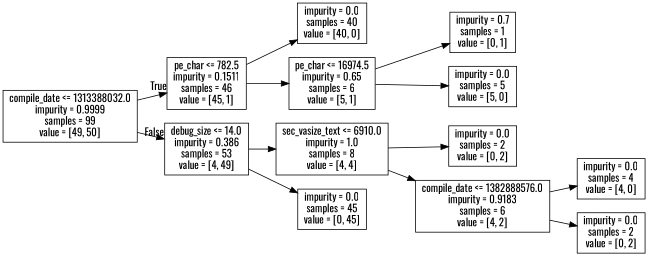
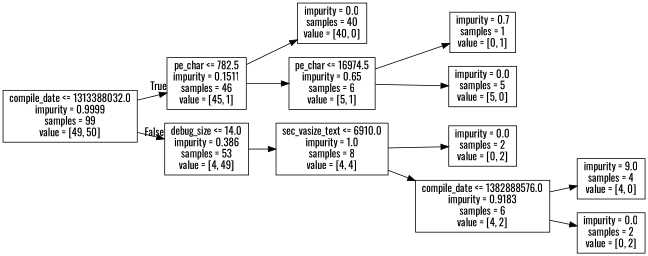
(611, 179) -> (611, 179)
(332, 209) -> none
